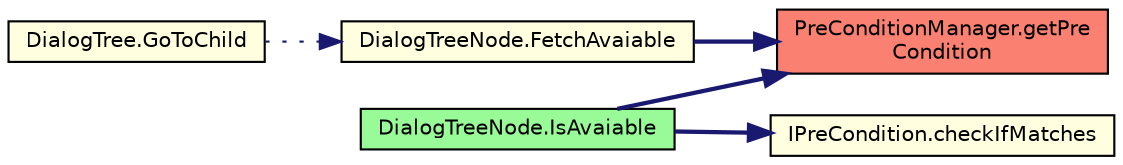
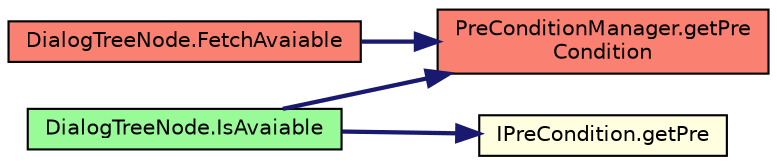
(137, 42) -> none
(518, 42) -> (185, 42)
(942, 136) -> (603, 136)
